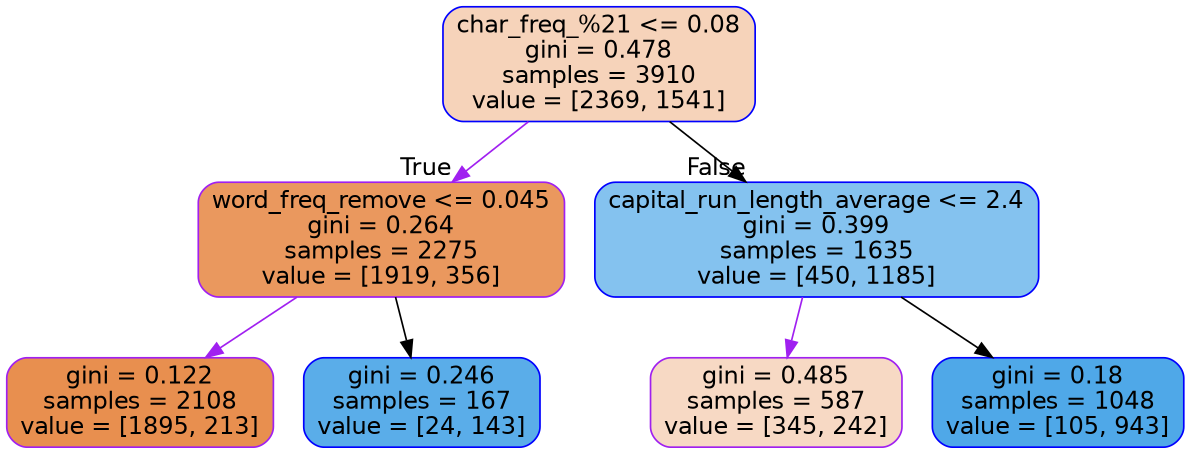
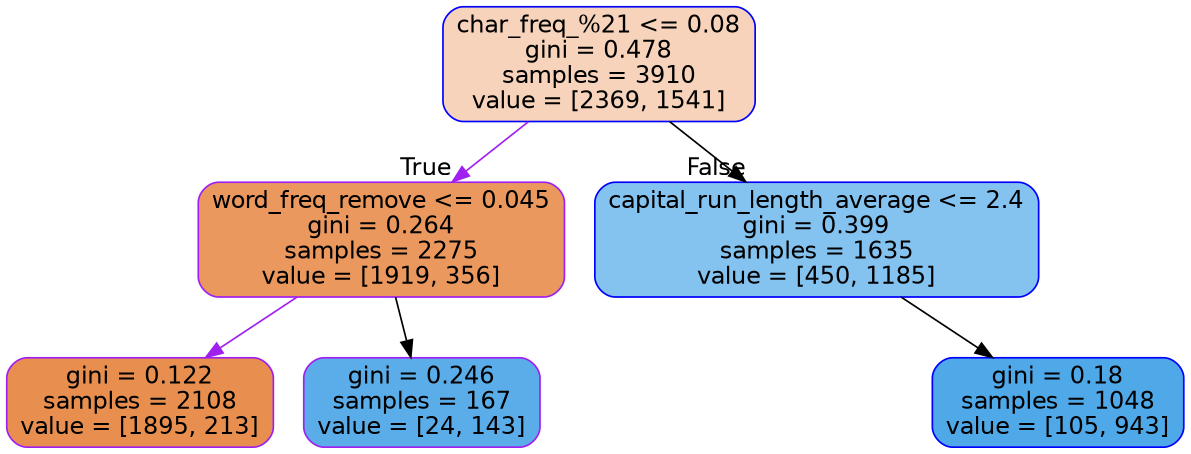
(422, 402) -> (422, 402)
(776, 402) -> none
